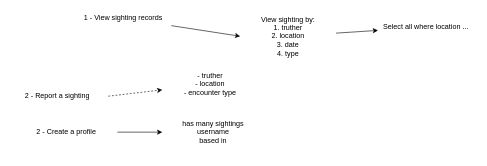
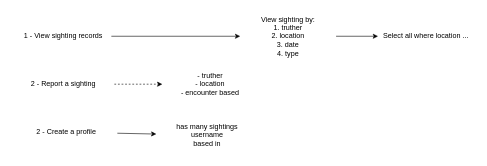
(123, 18) -> (63, 36)
(426, 27) -> (426, 36)
(210, 84) -> (210, 84)
(57, 96) -> (63, 84)
(213, 132) -> (207, 135)
